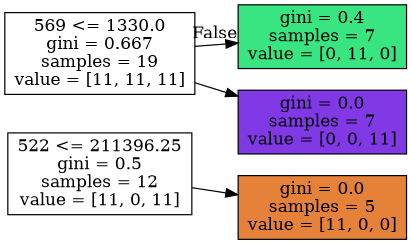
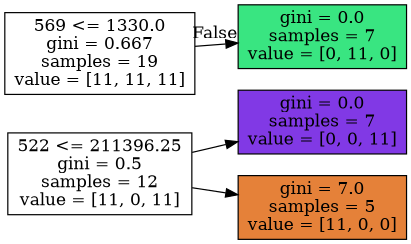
(322, 37) -> (322, 37)
(211, 88) -> (209, 148)
(322, 207) -> (322, 207)
